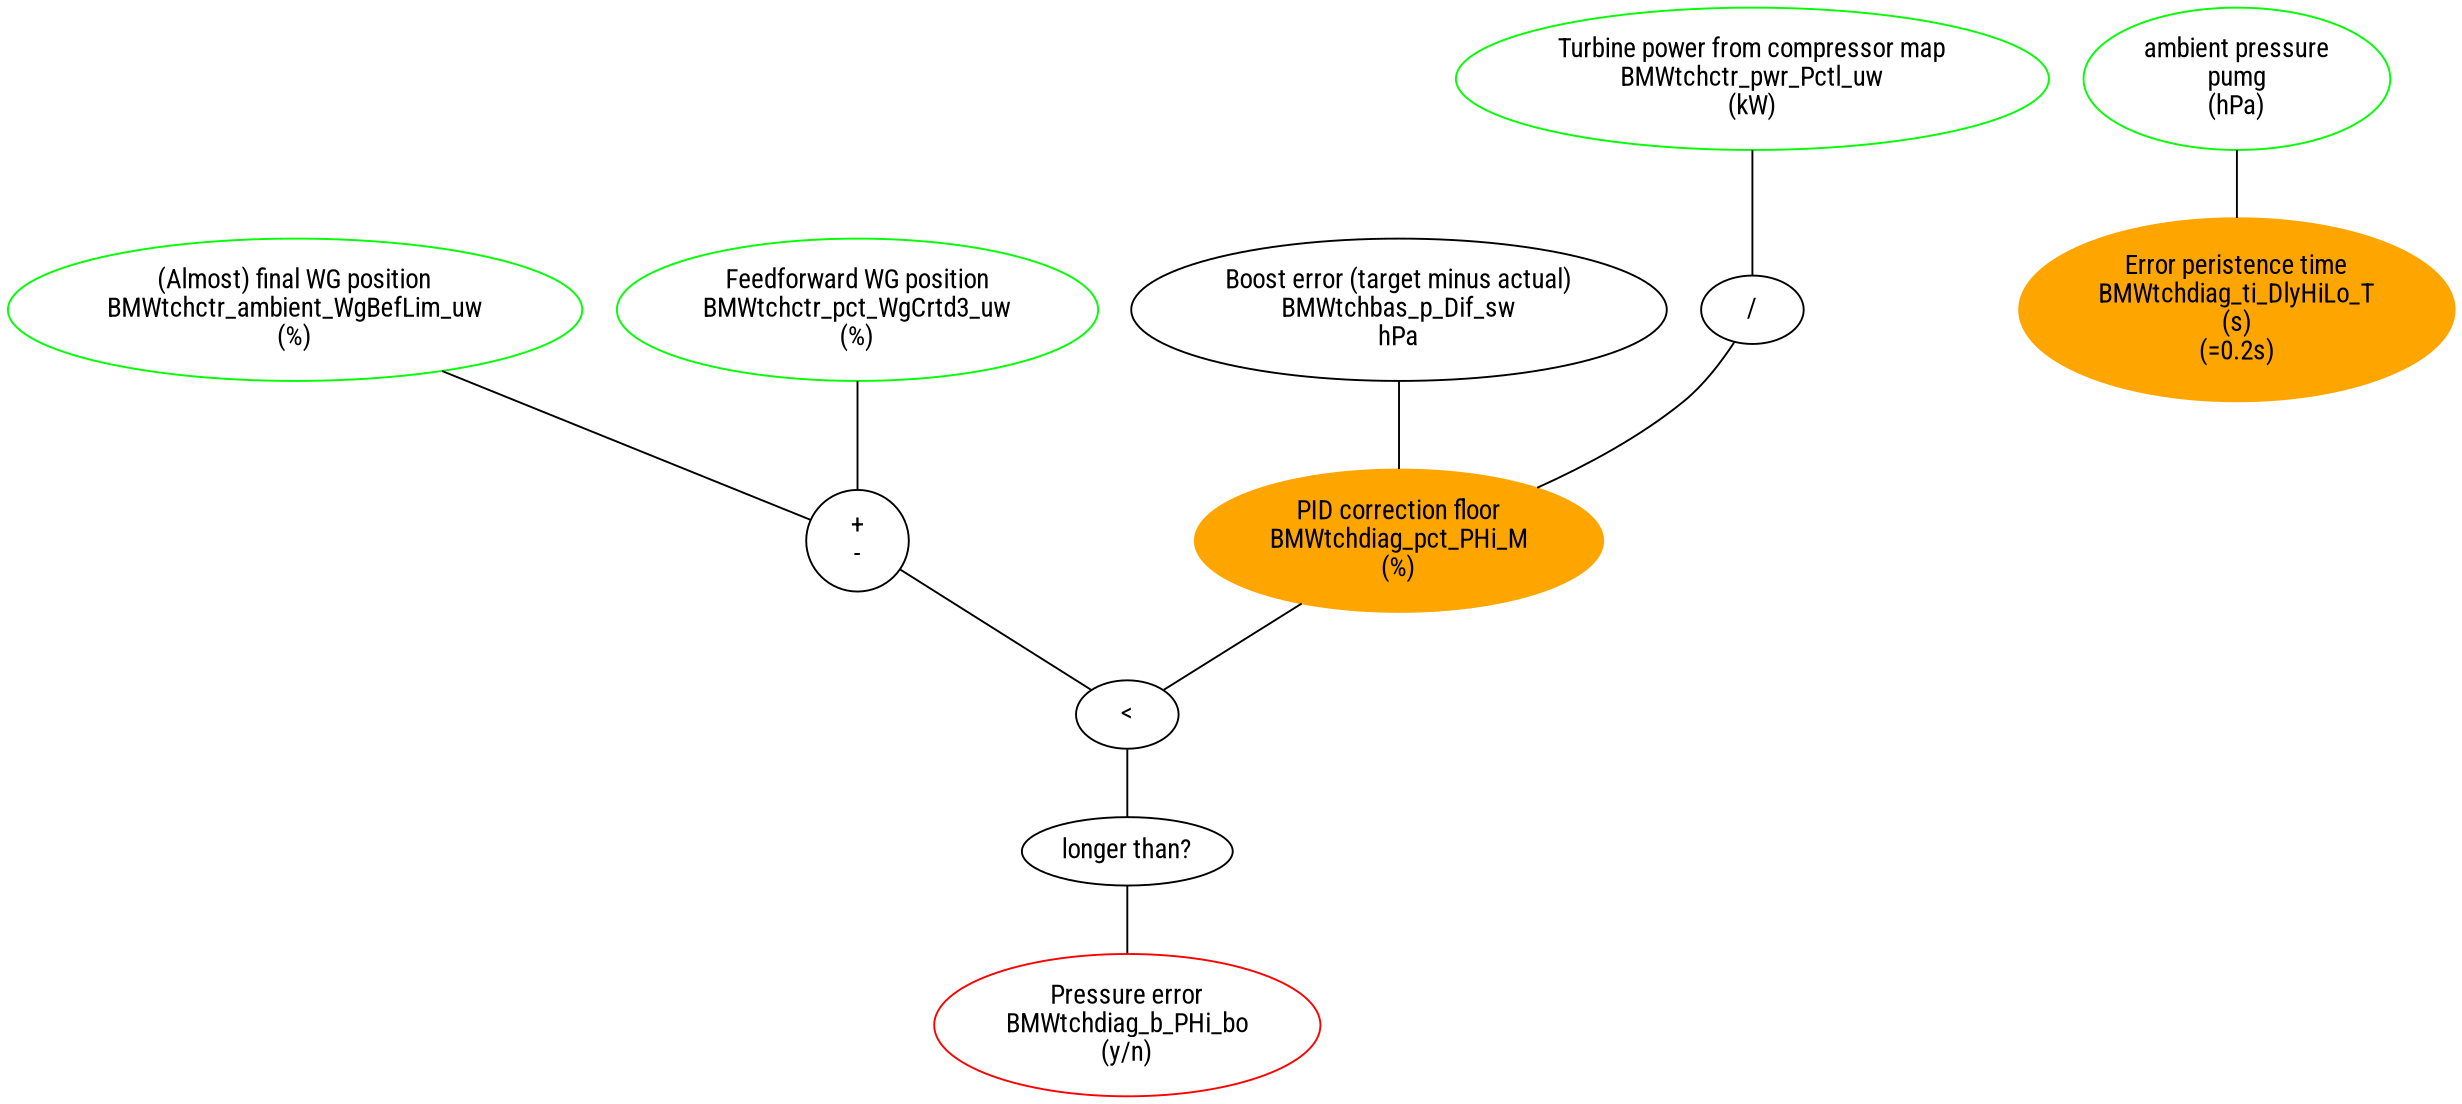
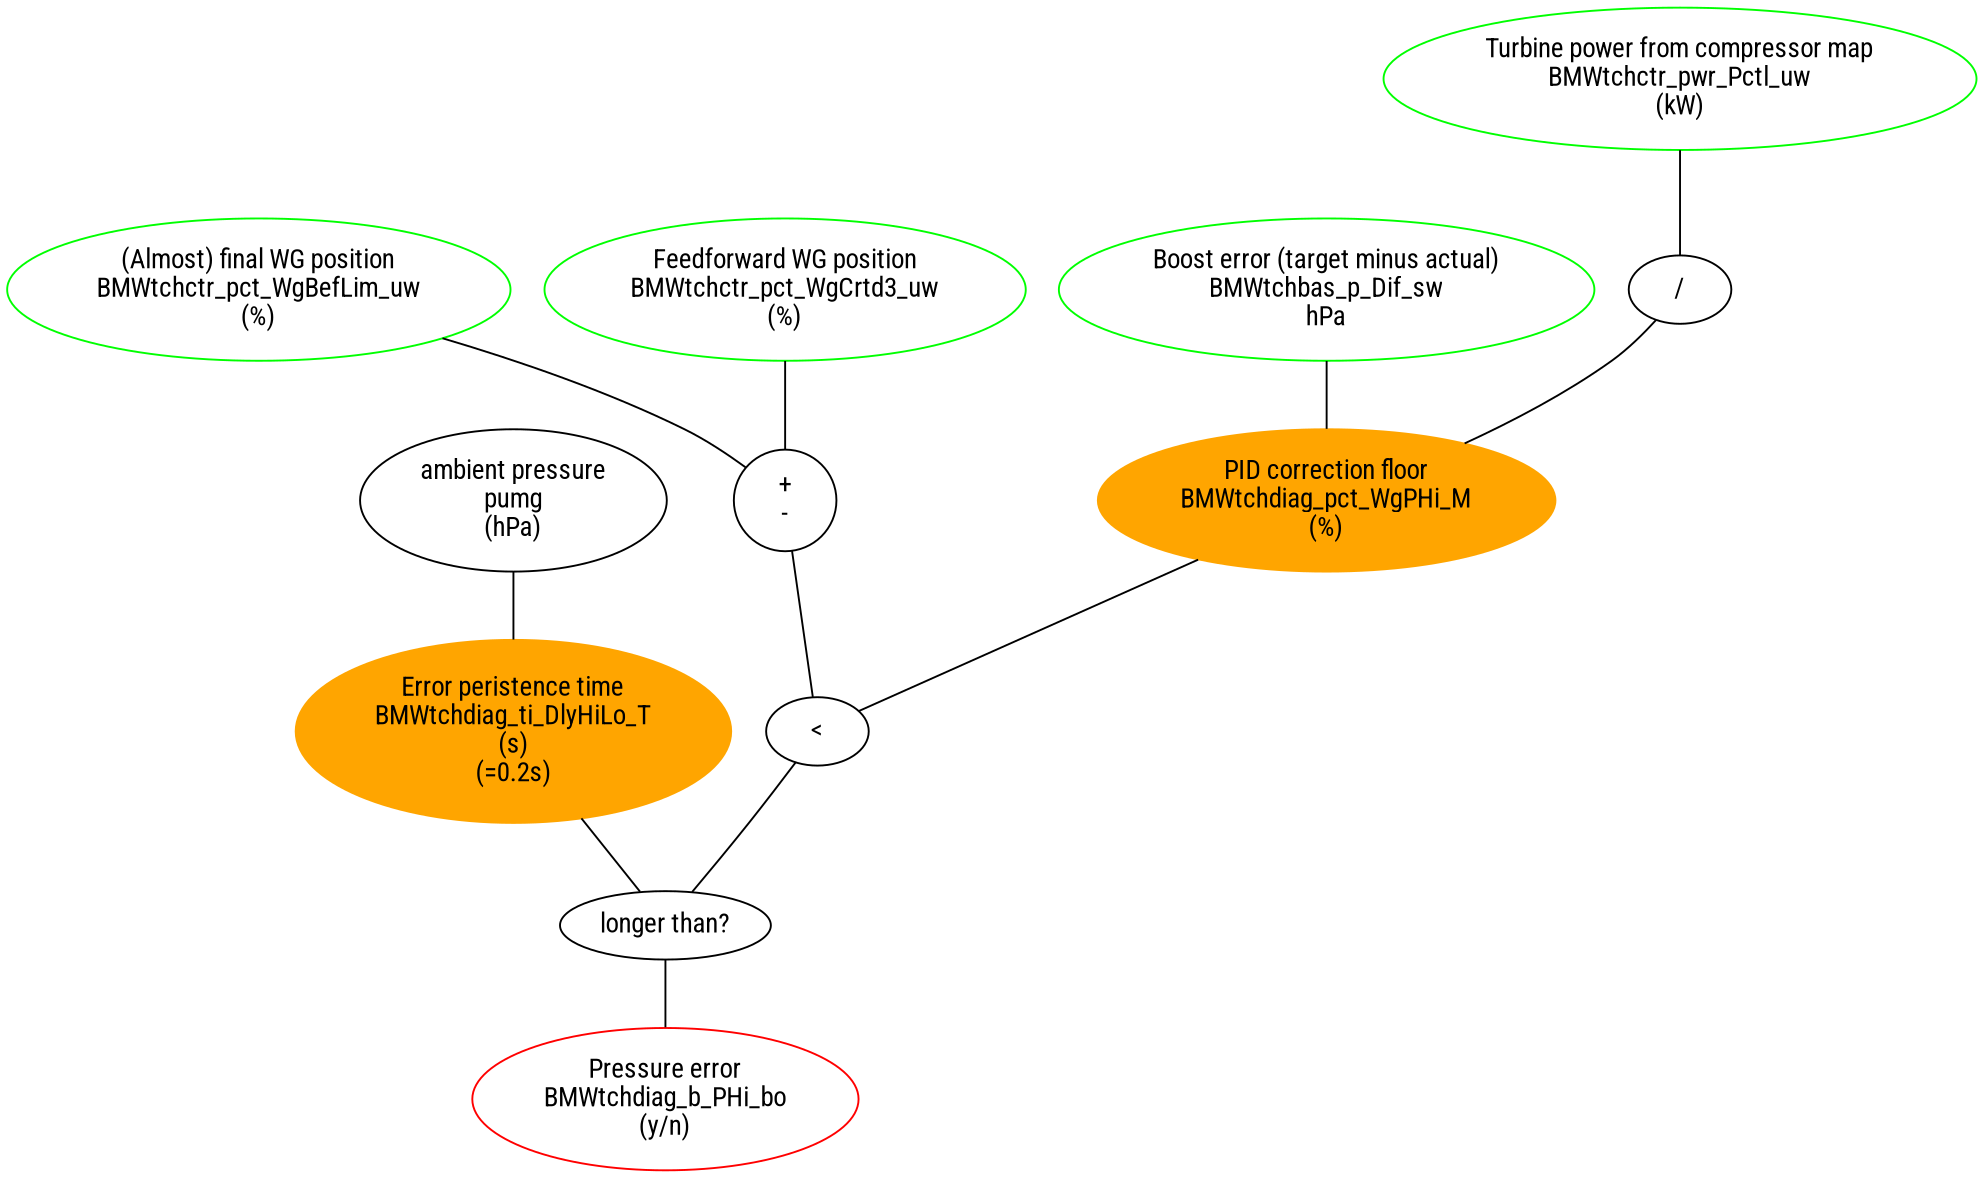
(2237, 79) -> (513, 500)
(295, 310) -> (259, 290)
(1399, 310) -> (1327, 290)
(1399, 541) -> (1327, 500)
none -> (611, 855)
